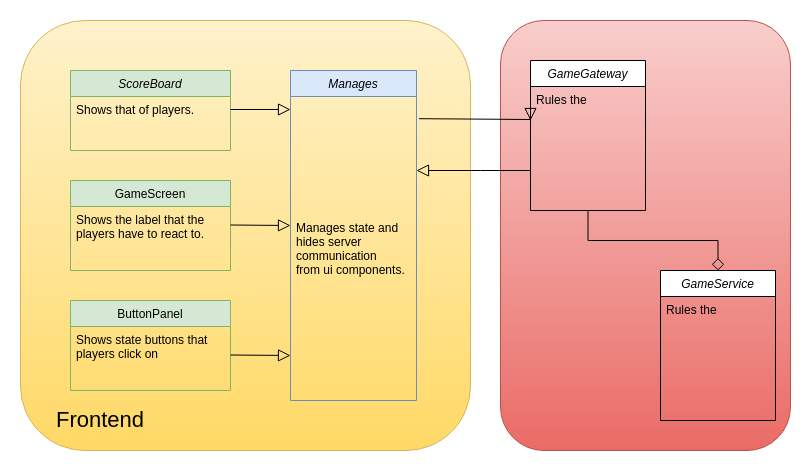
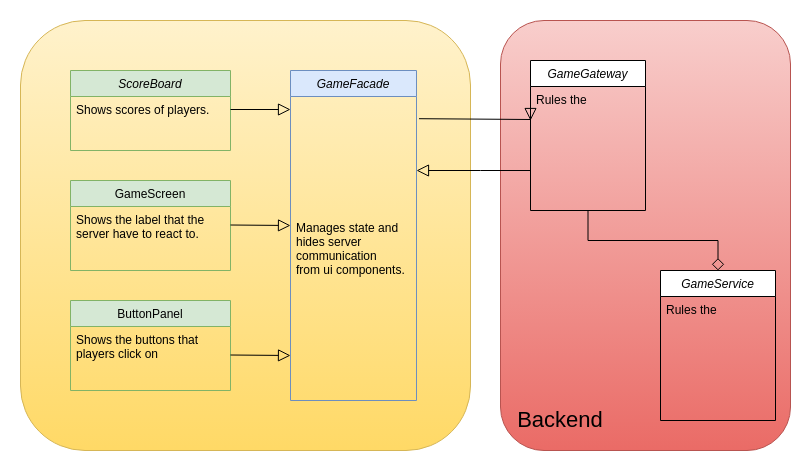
(353, 84) -> (353, 84)
(142, 110) -> (149, 110)
(147, 220) -> (147, 220)
(152, 340) -> (145, 340)
(101, 421) -> none
none -> (561, 421)
